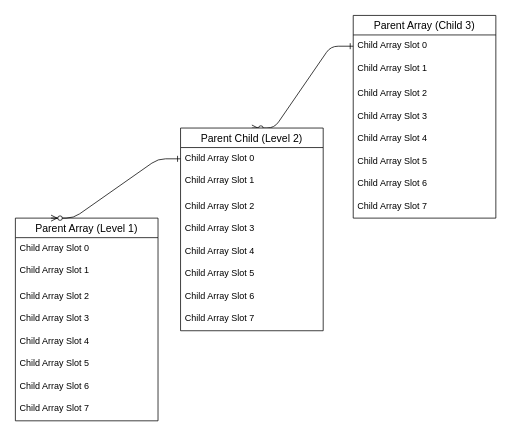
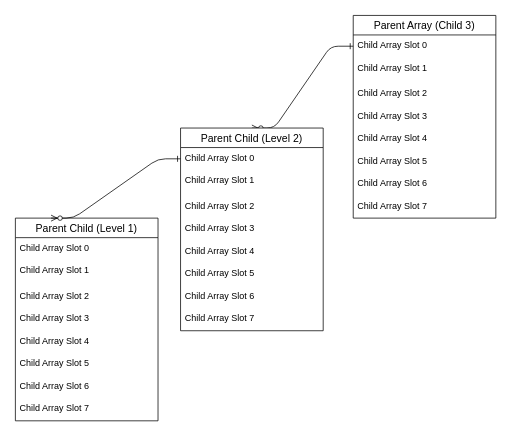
(86, 228) -> (86, 228)
